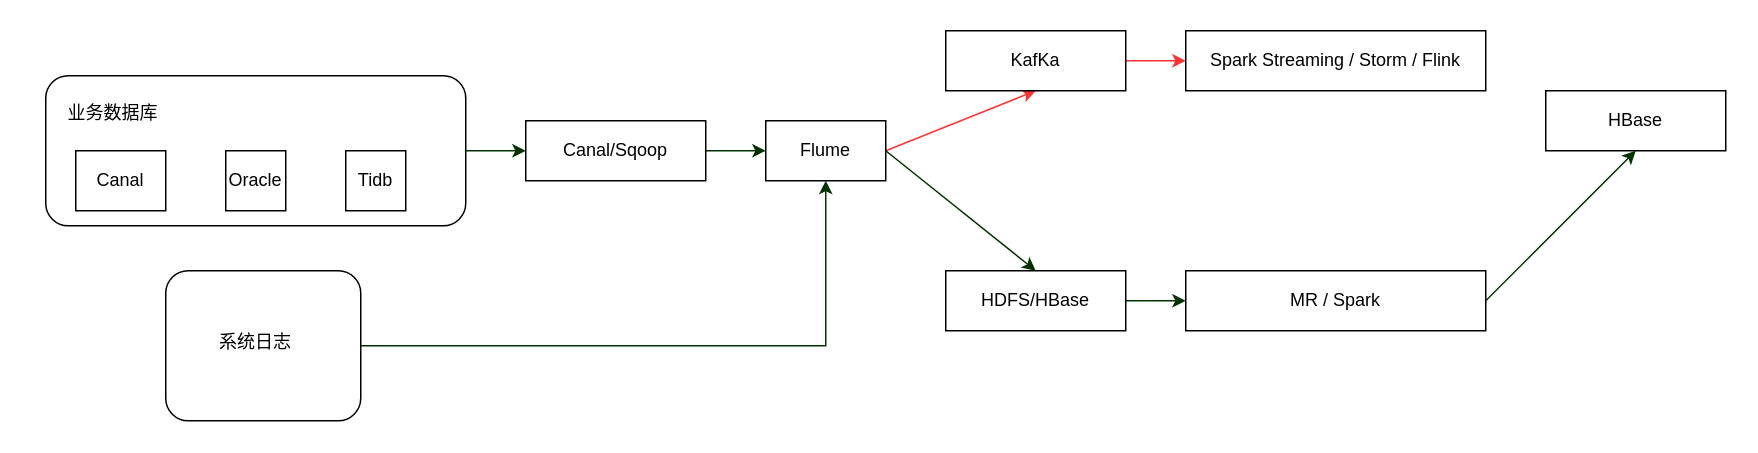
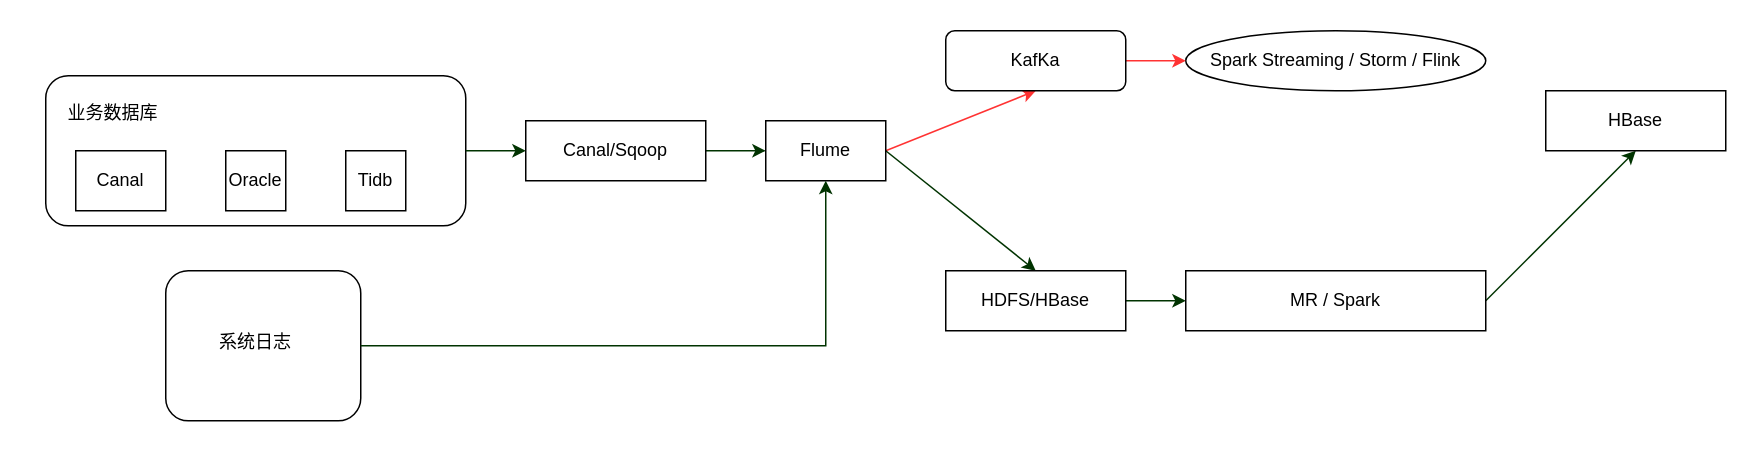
(1036, 61) -> (1036, 61)
(1336, 61) -> (1336, 61)
